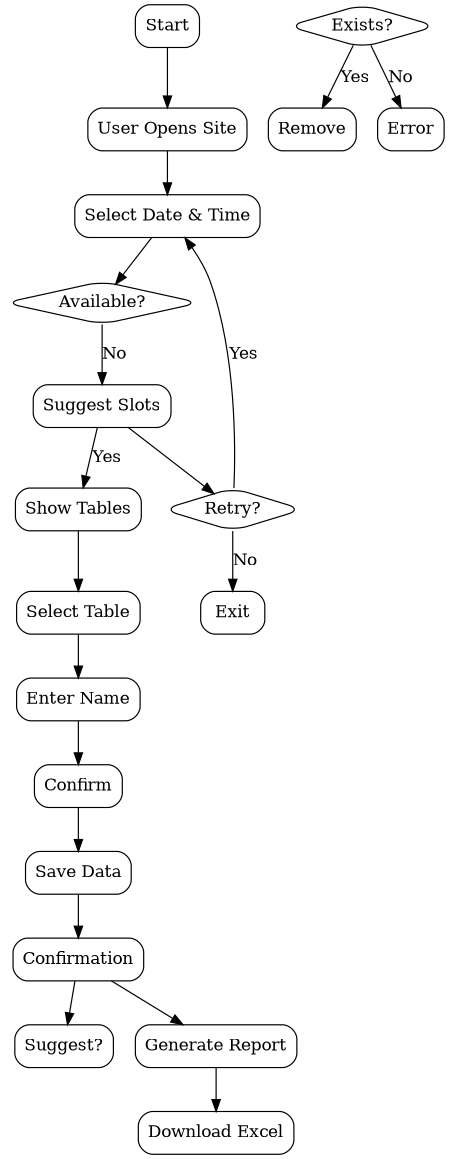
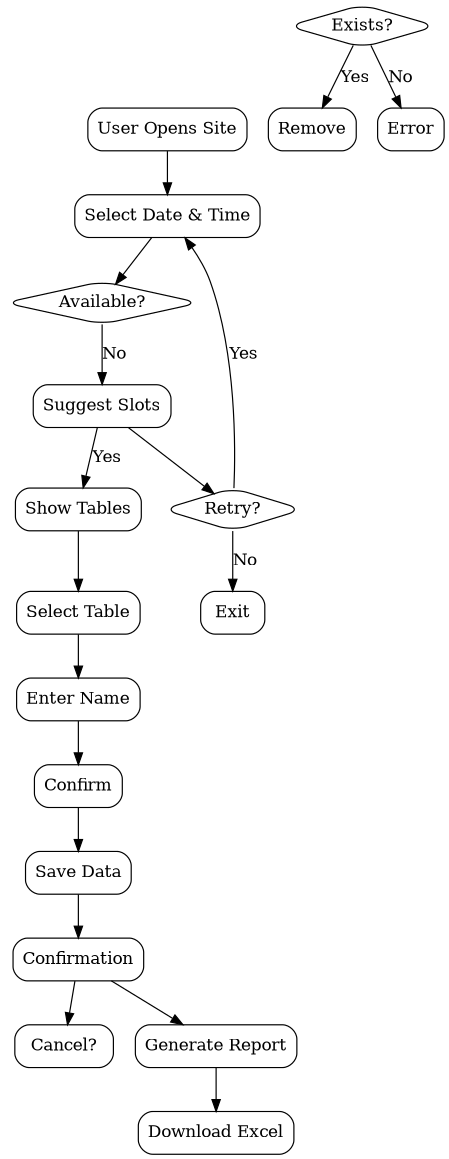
(167, 26) -> none
(64, 1046) -> (64, 1046)
